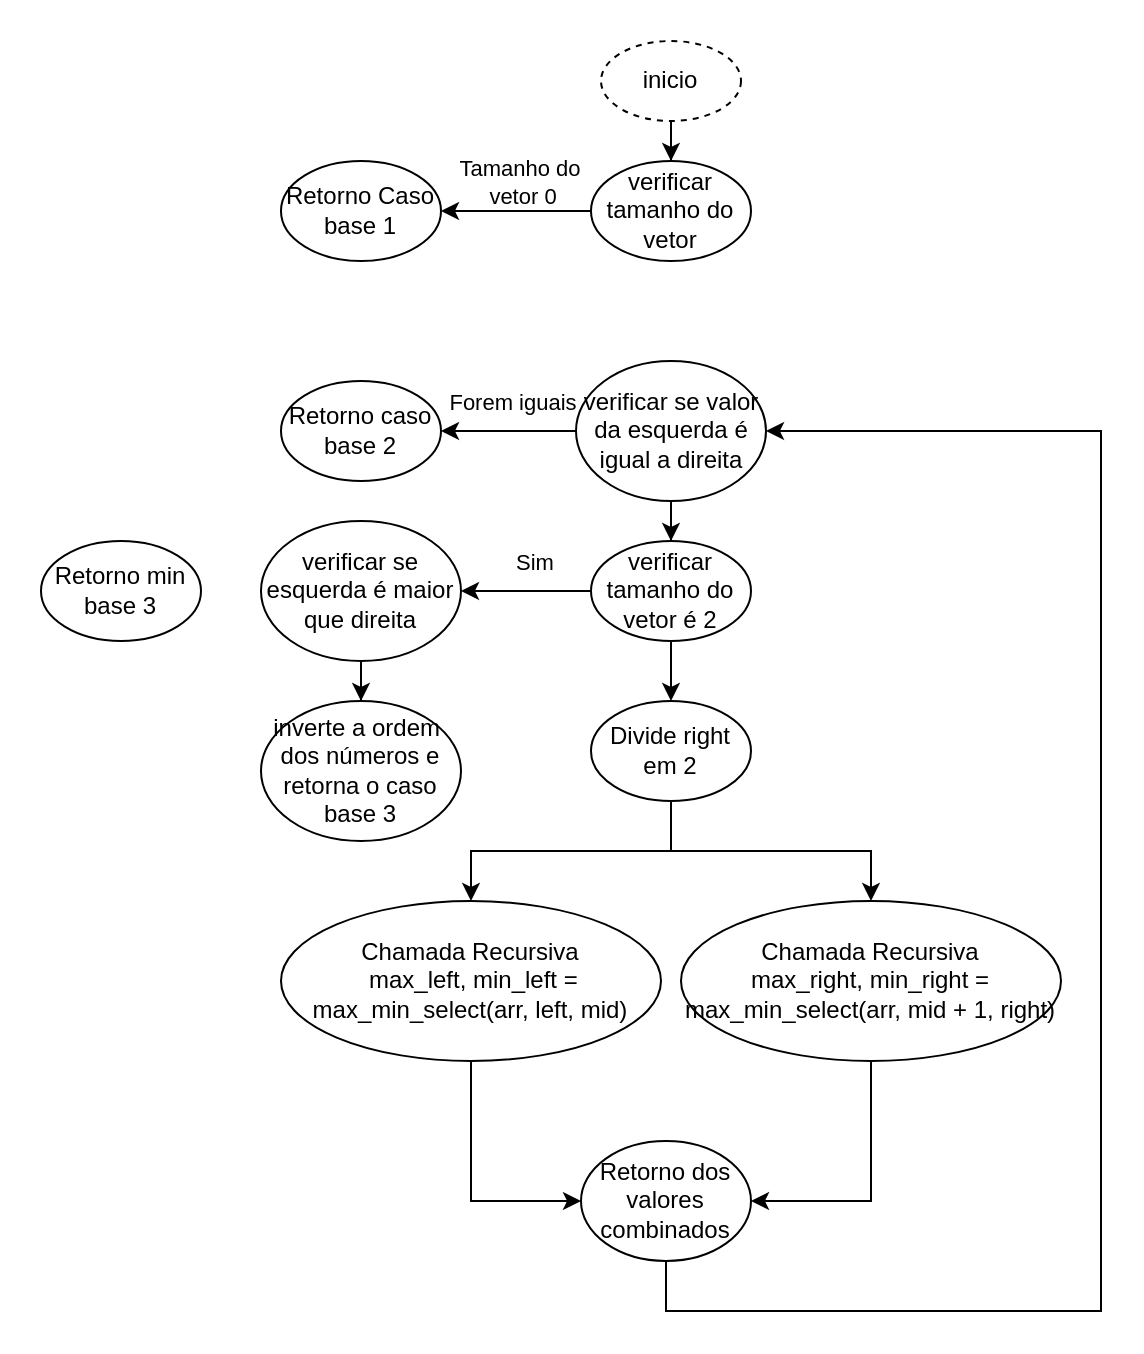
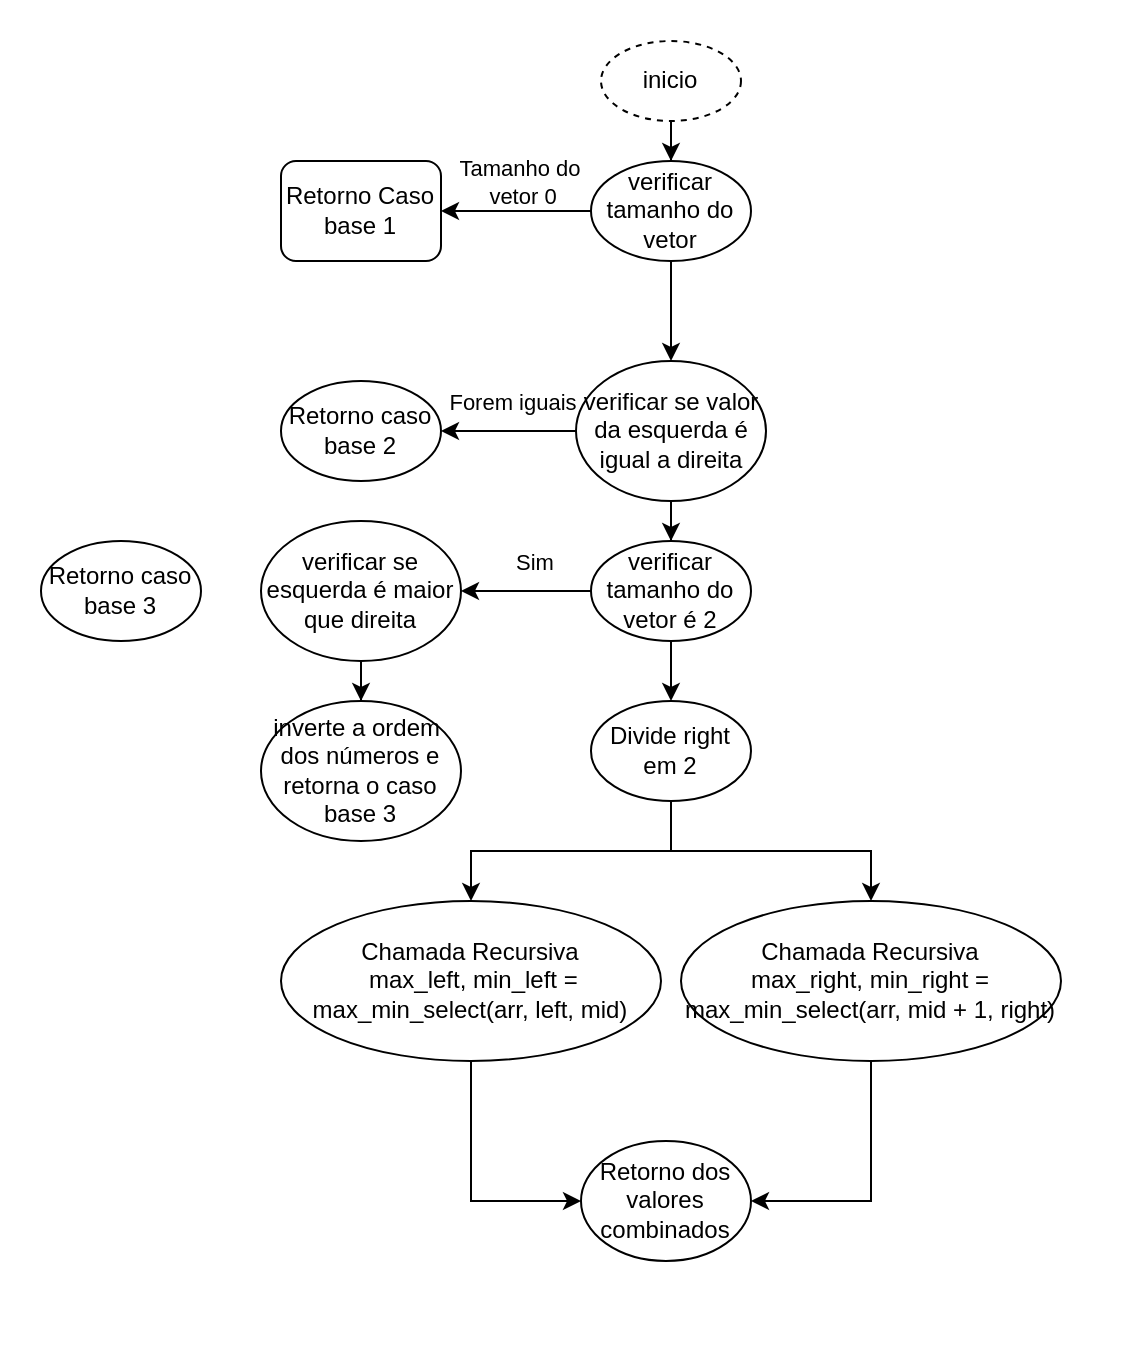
(361, 211) -> (361, 211)
none -> (671, 304)
(121, 591) -> (121, 591)
(1101, 953) -> none
